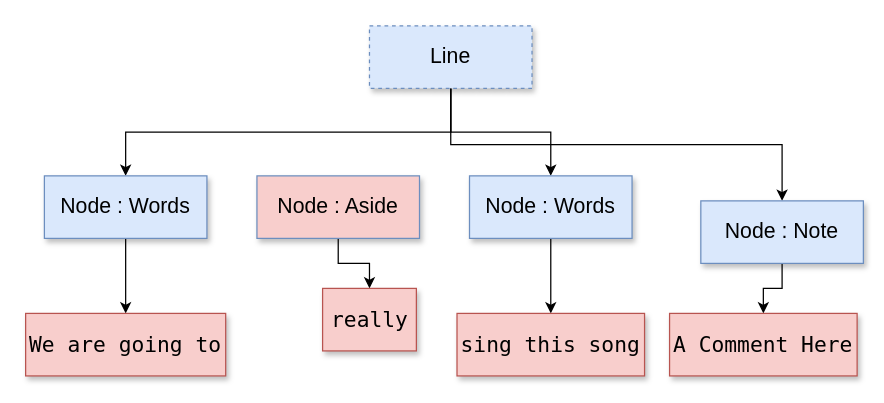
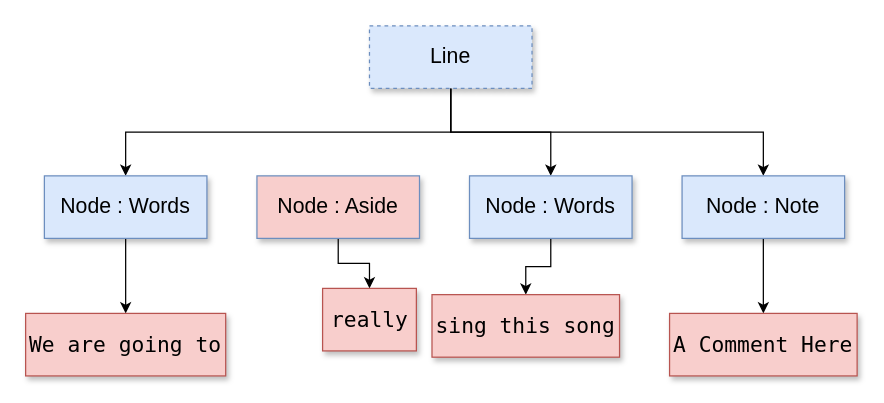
(782, 232) -> (763, 207)
(551, 344) -> (526, 326)
